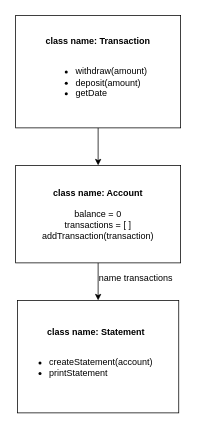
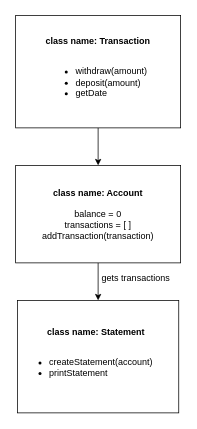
(136, 278) -> (136, 278)
